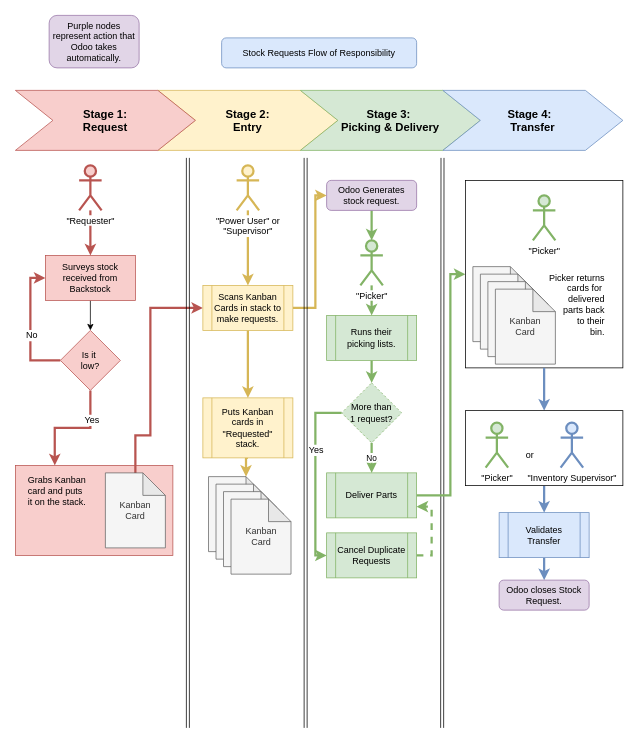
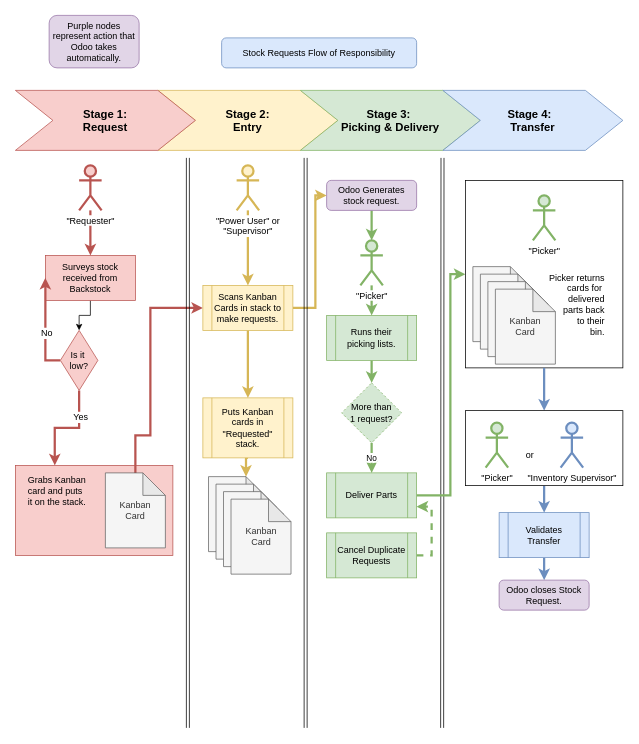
(90, 360) -> (79, 360)
(315, 472) -> none
